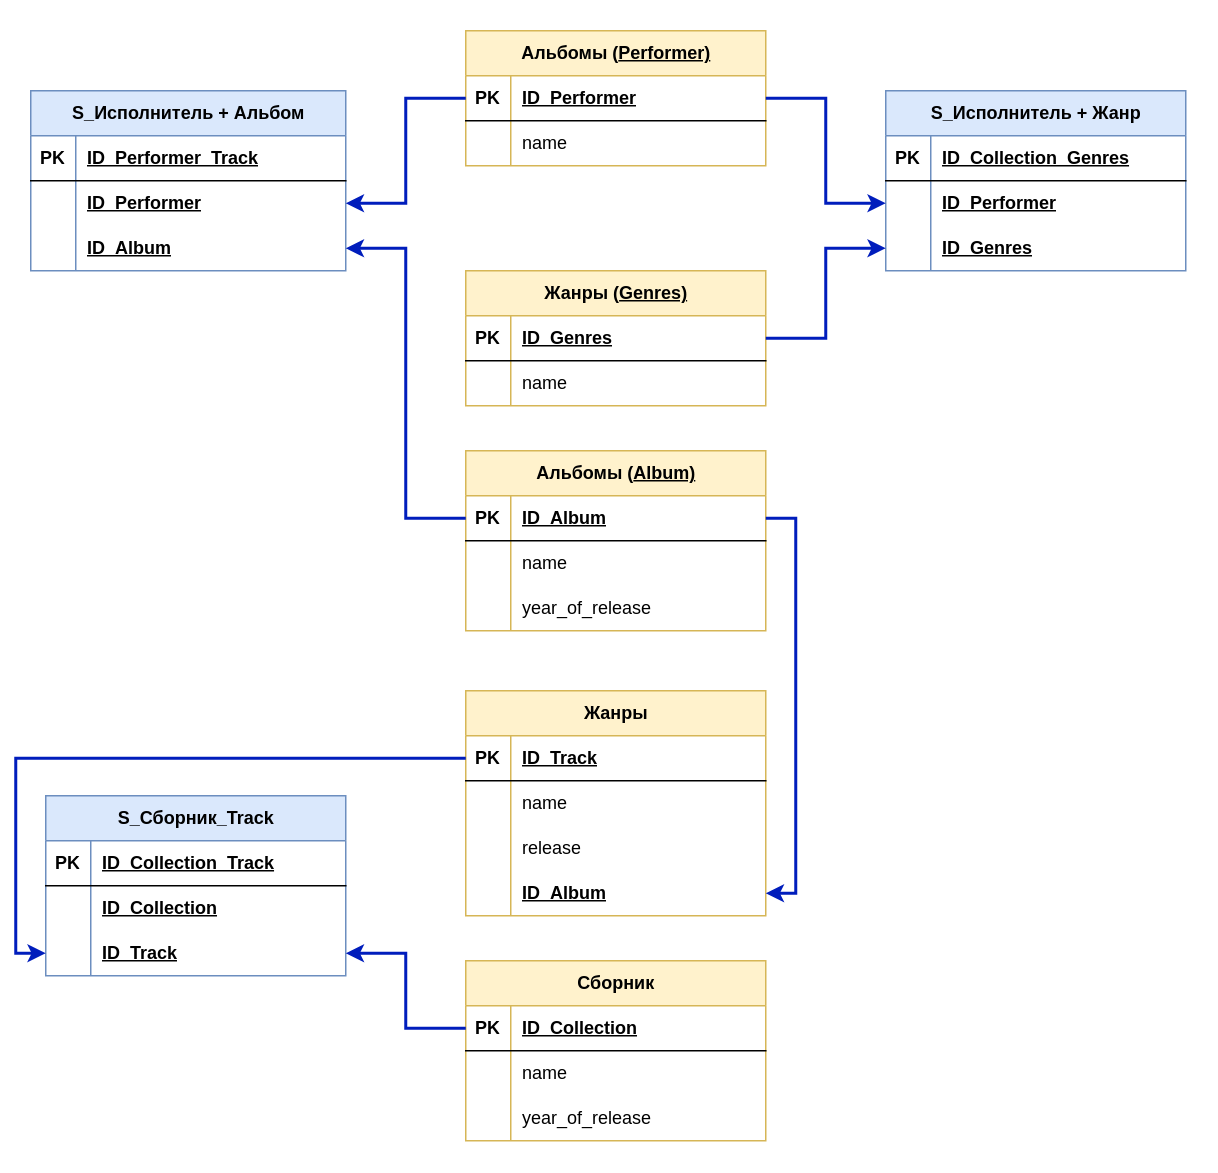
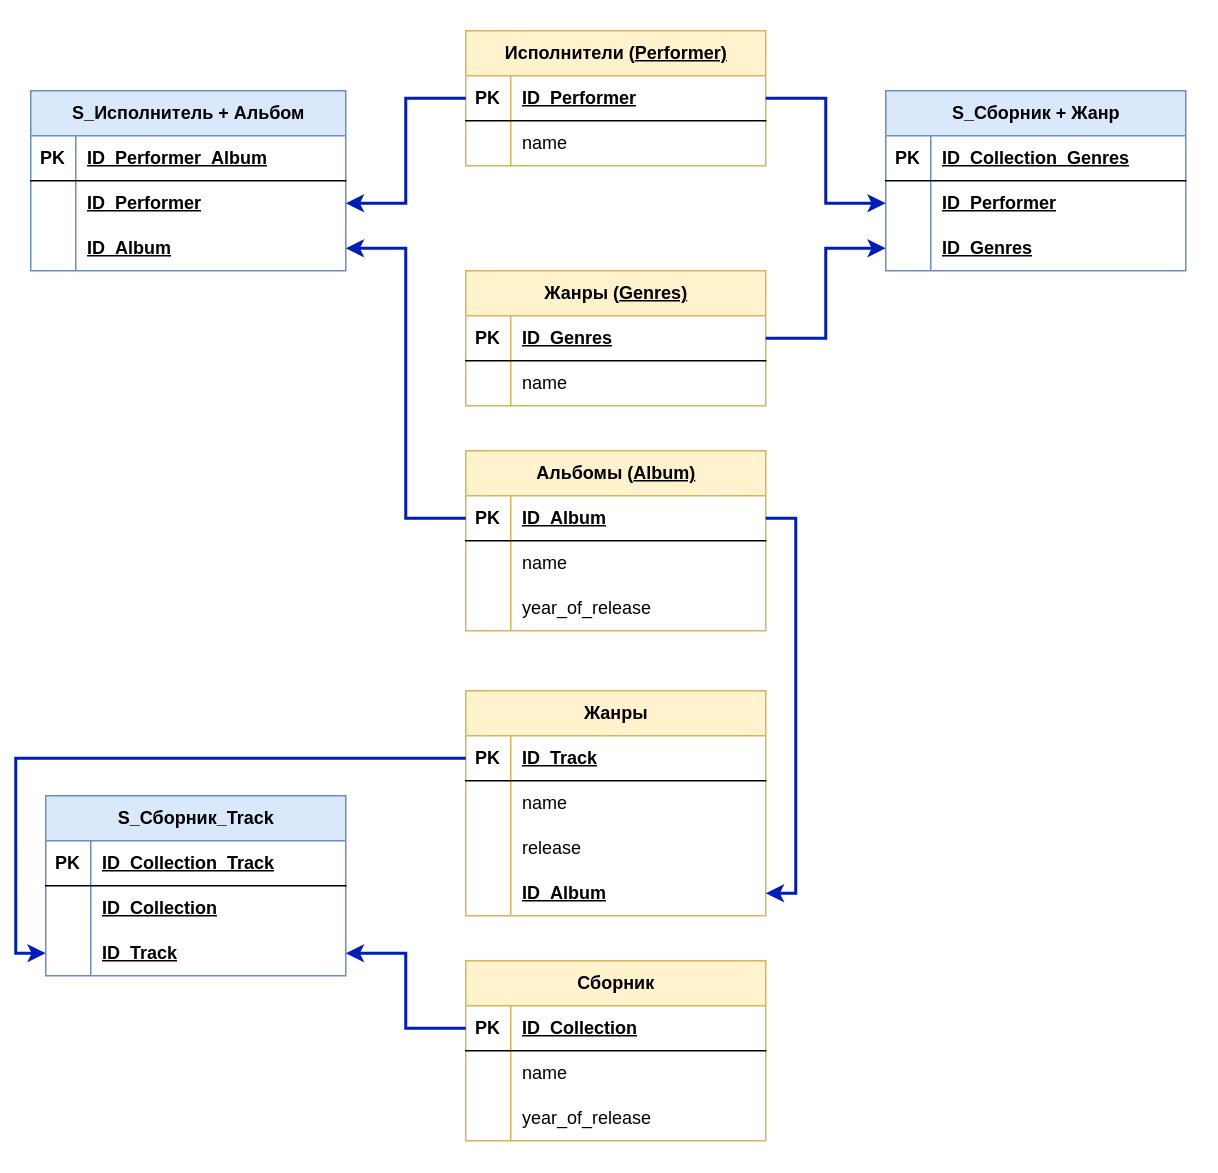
(617, 53) -> (617, 53)
(1037, 113) -> (1037, 113)
(178, 158) -> (176, 158)
